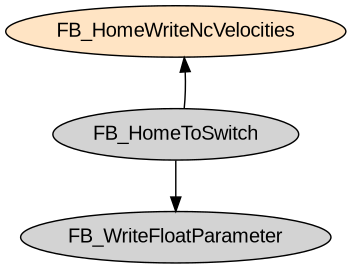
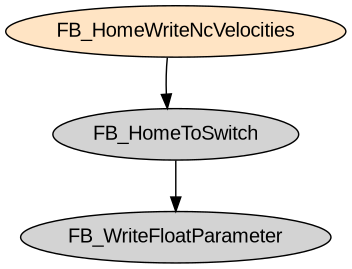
(185, 90) -> (166, 76)
